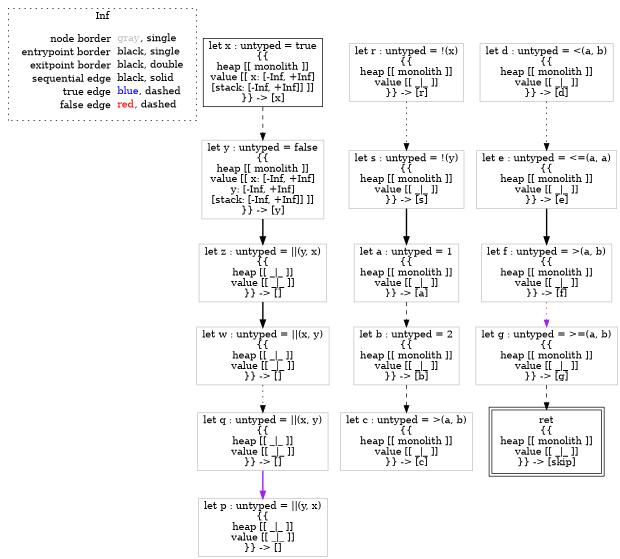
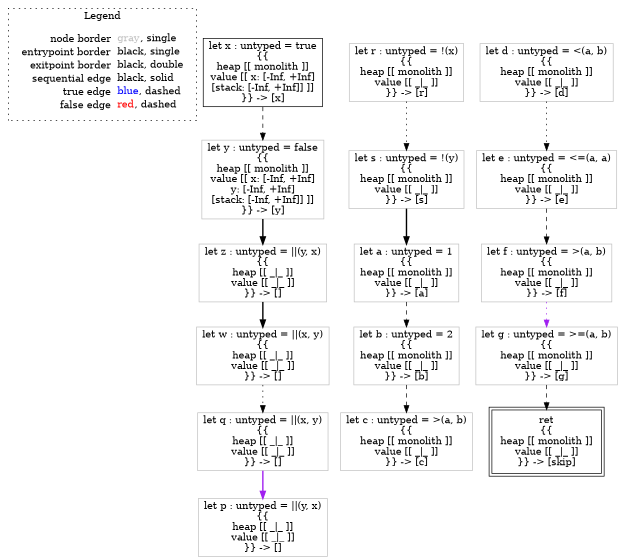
(102, 16) -> (102, 16)
(547, 223) -> (547, 223)
